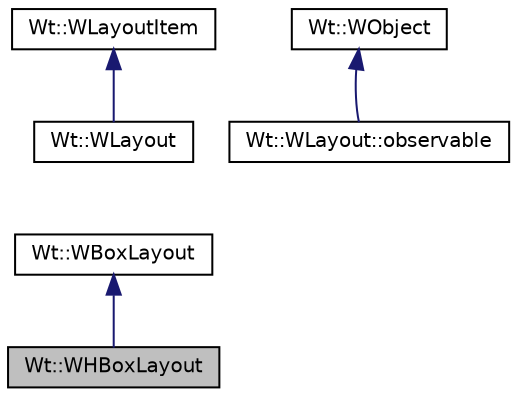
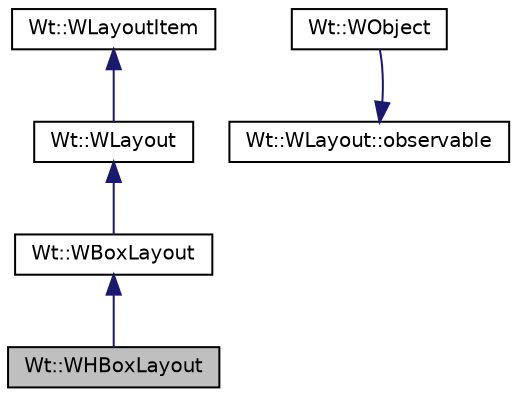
(356, 96) -> (383, 76)
none -> (114, 209)
